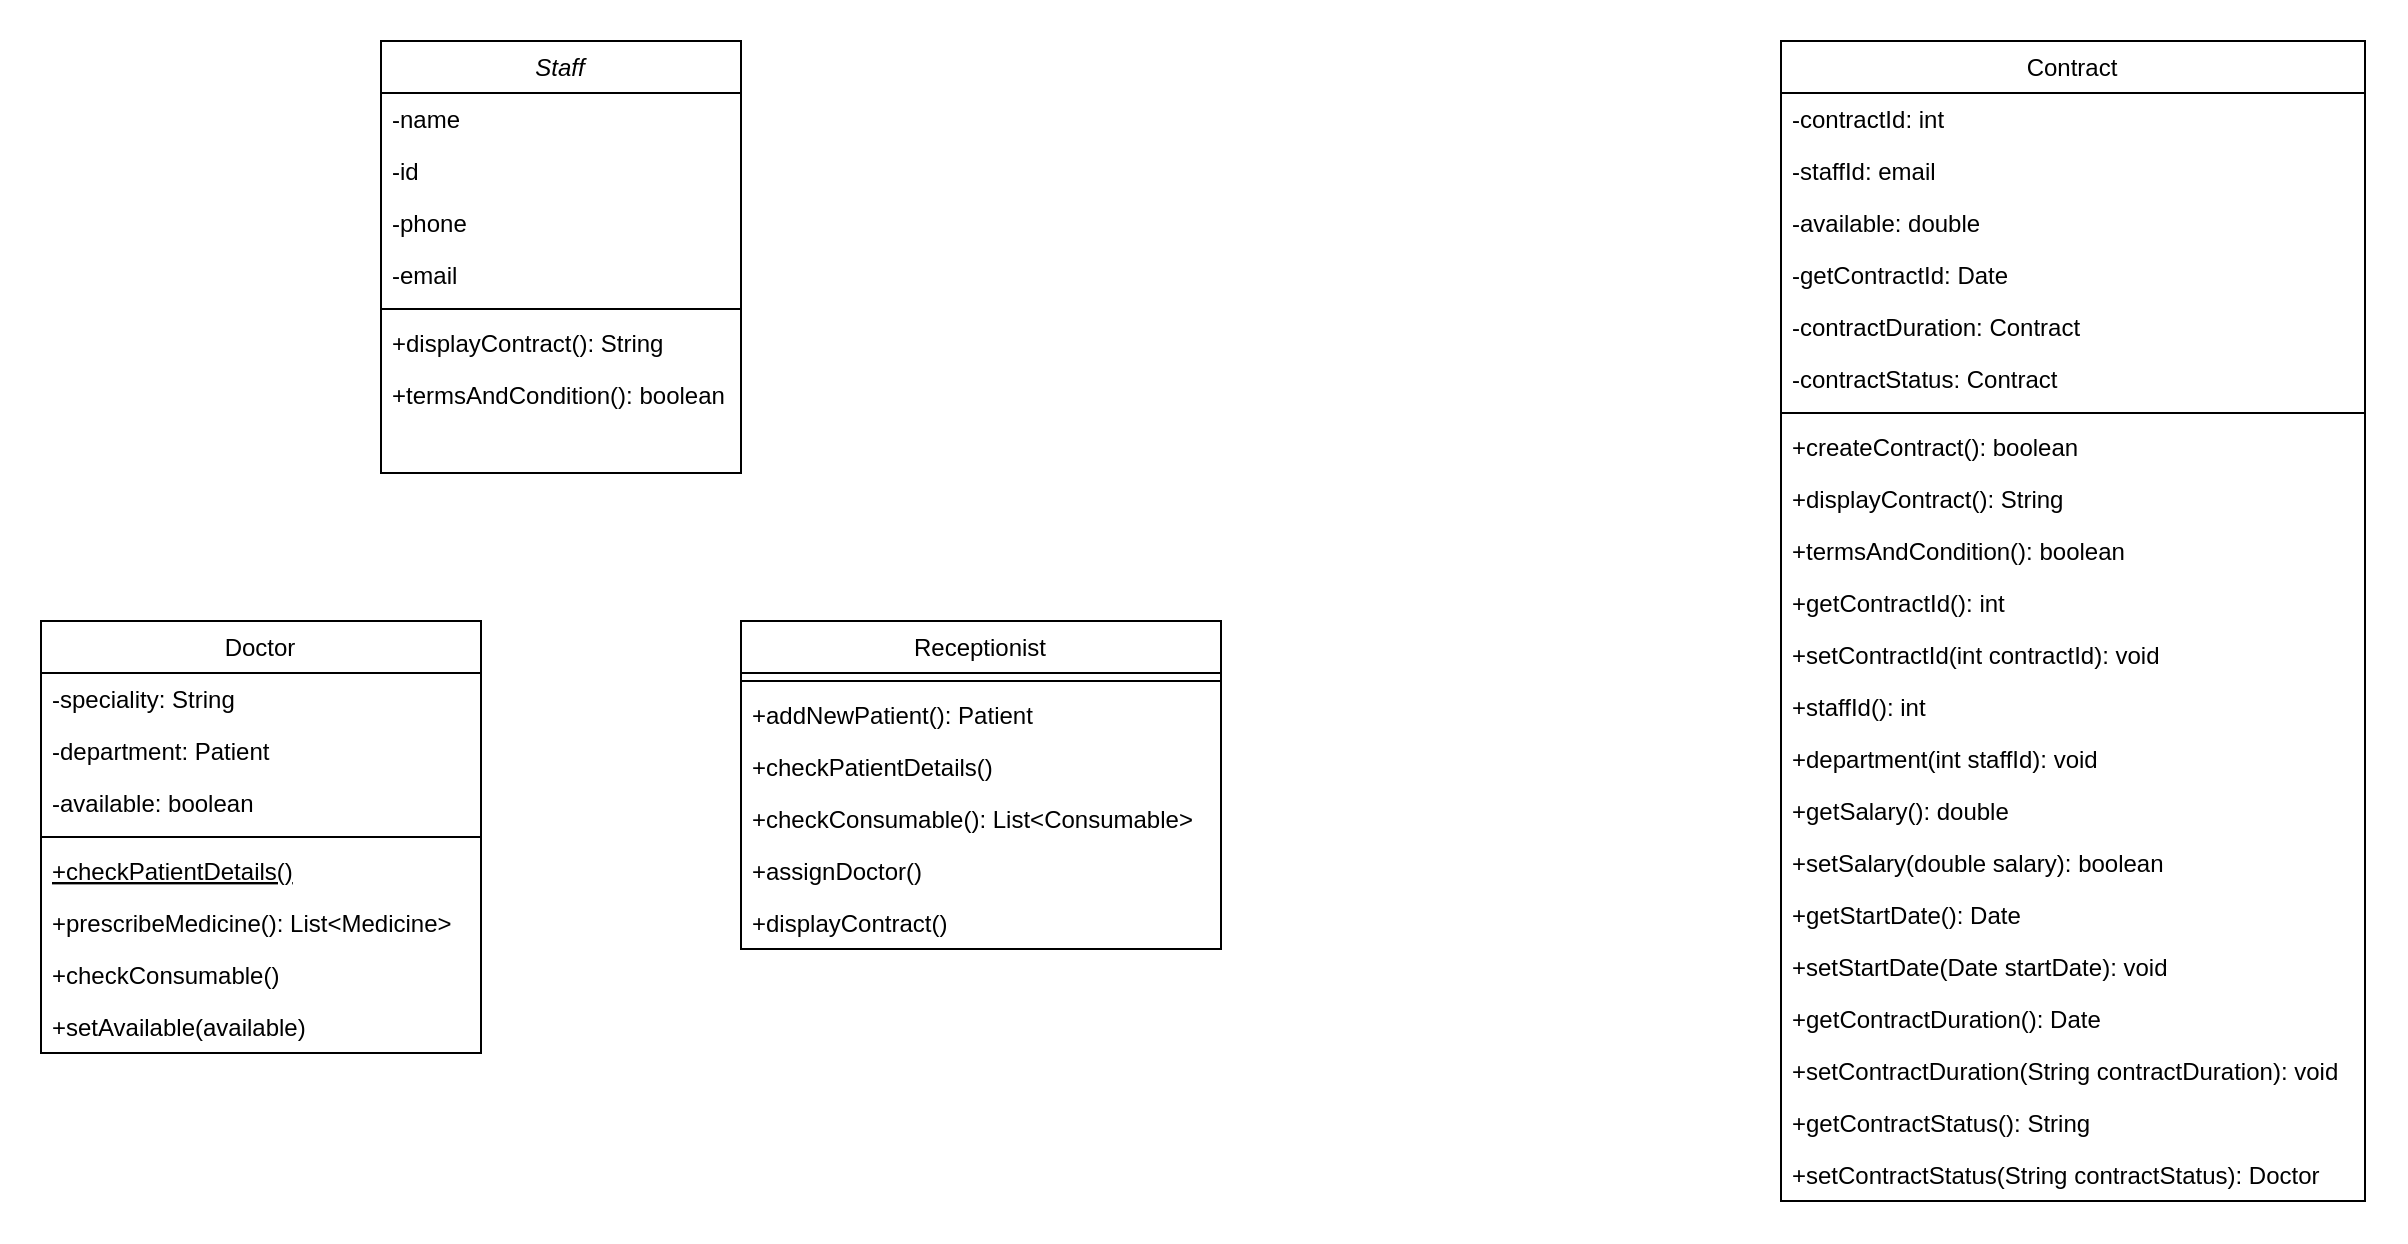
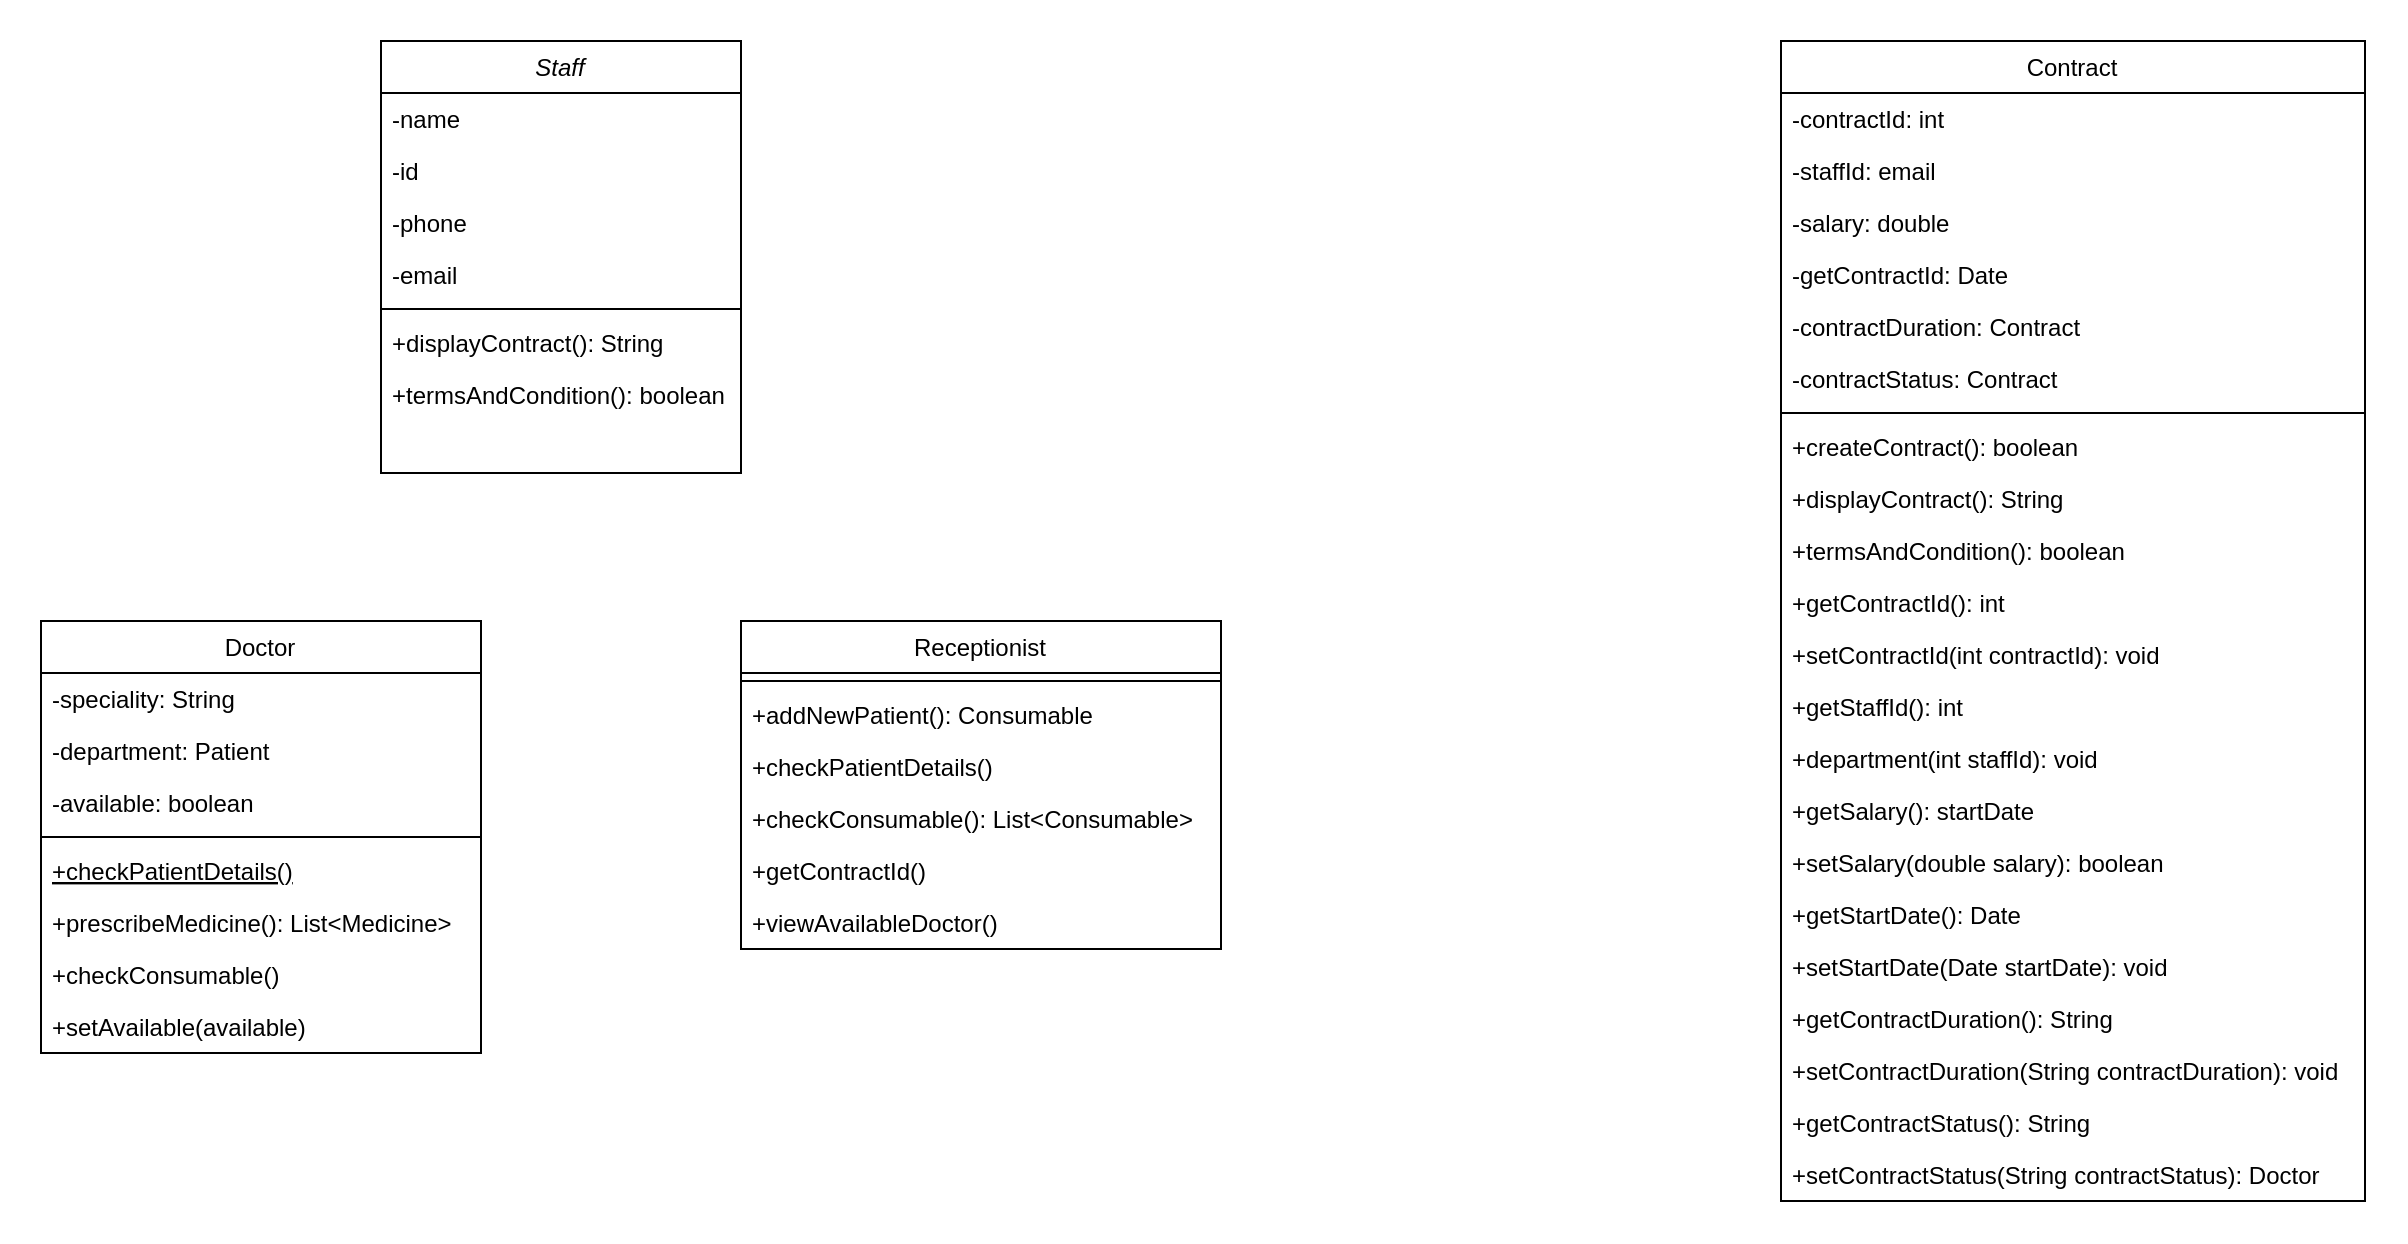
(1894, 224) -> (1880, 224)
(1883, 708) -> (1904, 708)
(908, 716) -> (928, 716)
(1914, 812) -> (1937, 812)
(850, 872) -> (860, 872)
(867, 924) -> (887, 924)
(1971, 1020) -> (1981, 1020)
